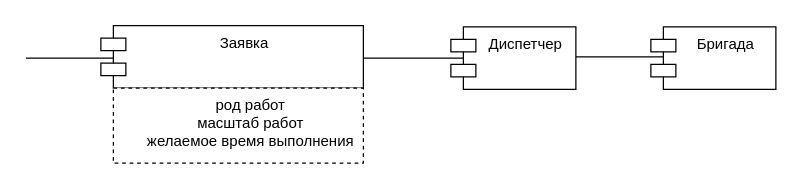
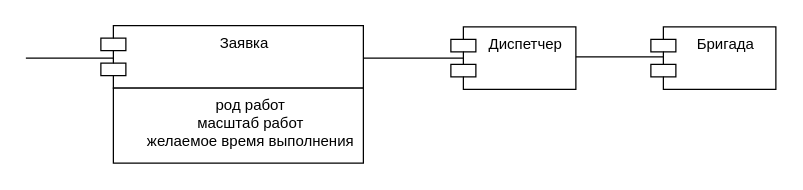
(238, 126) -> (238, 126)
